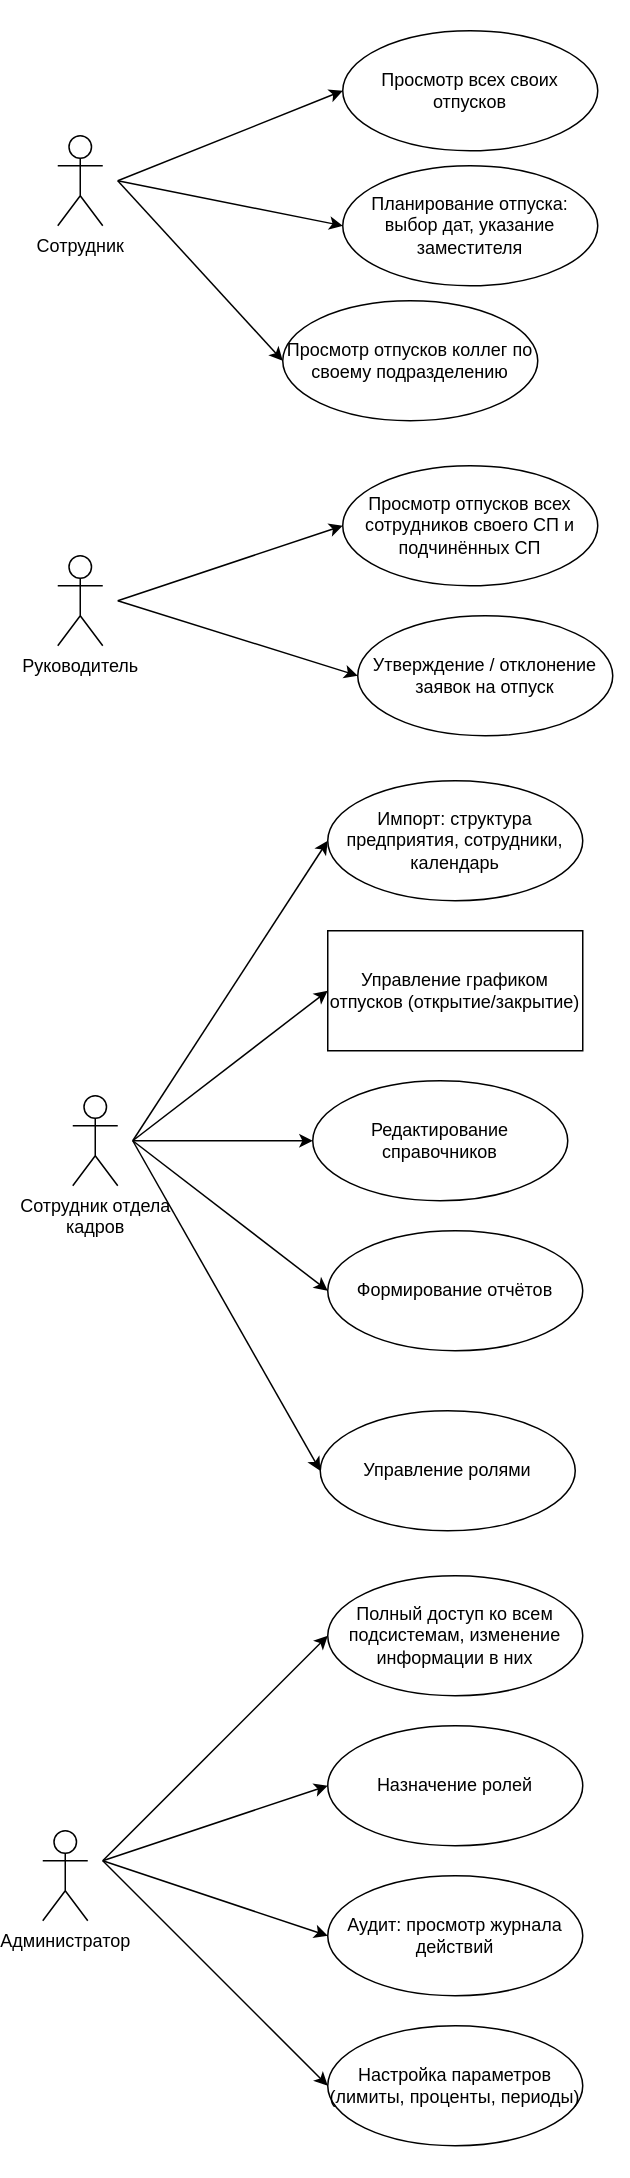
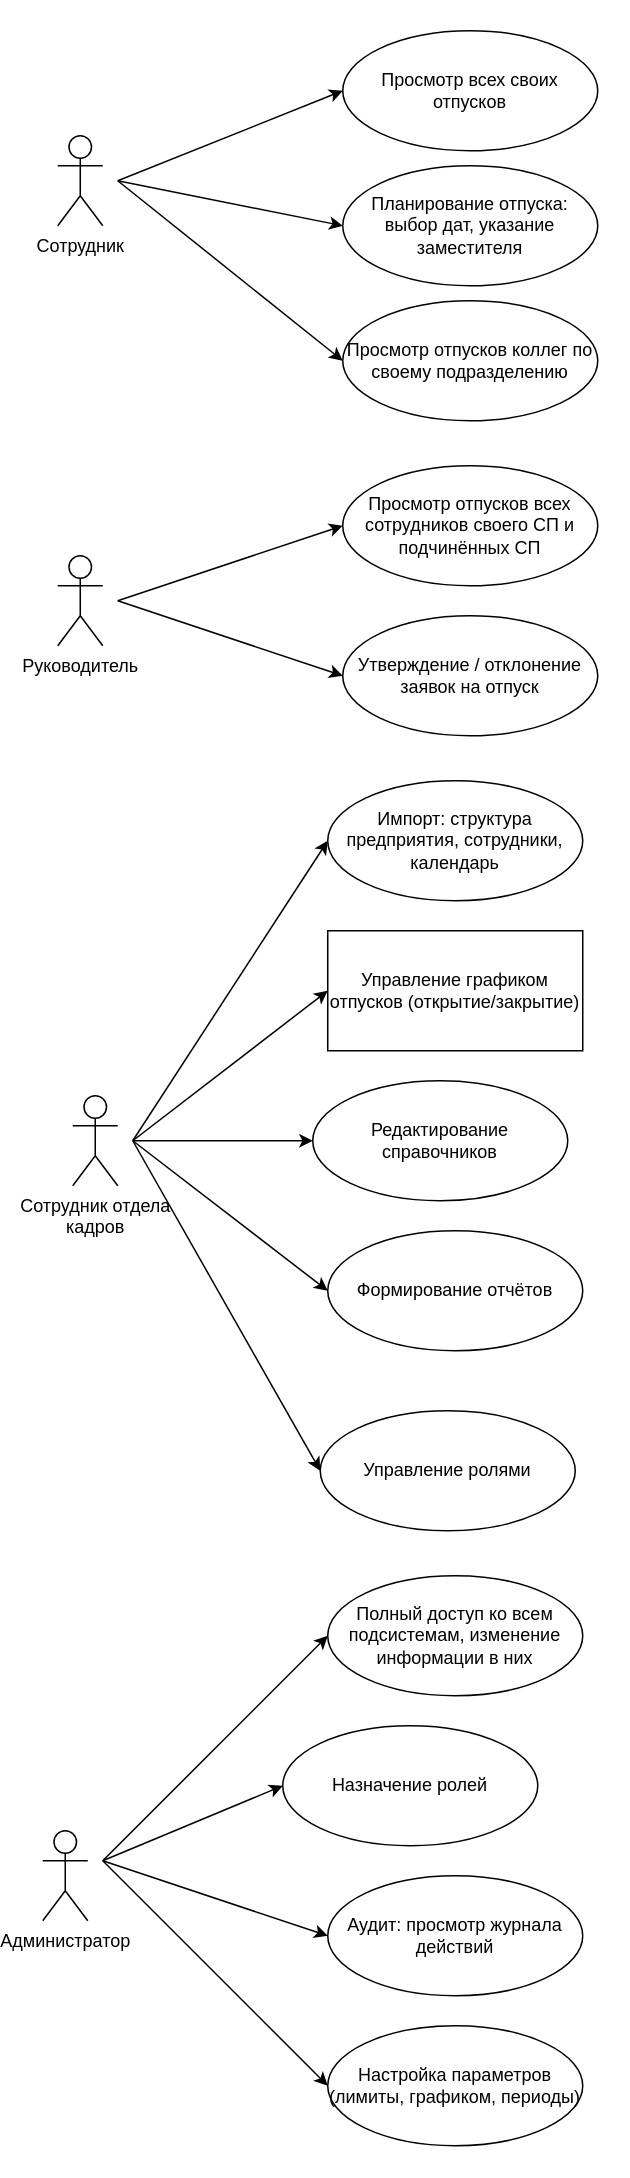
(410, 361) -> (470, 361)
(485, 676) -> (470, 676)
(455, 1786) -> (410, 1786)
(455, 2086) -> (455, 2086)
